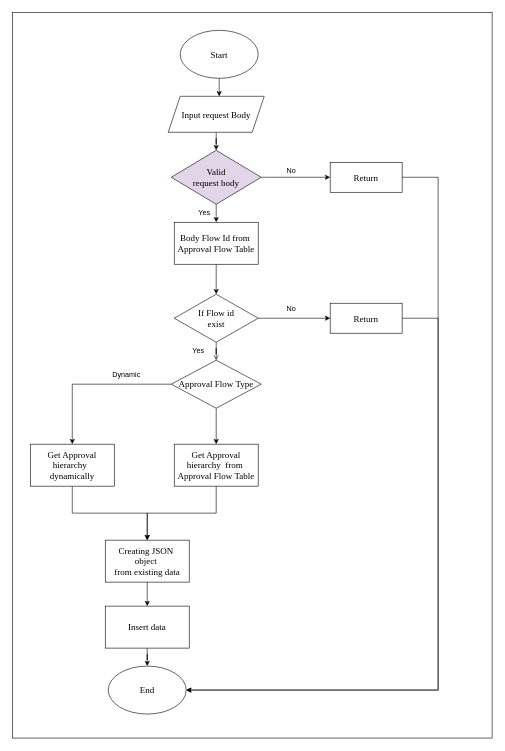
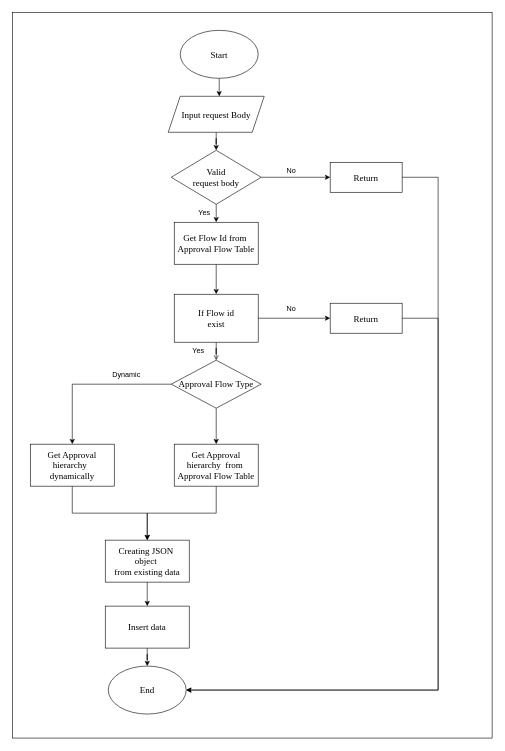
(216, 177) -> (216, 177)
(216, 243) -> (216, 243)
(216, 318) -> (216, 318)
